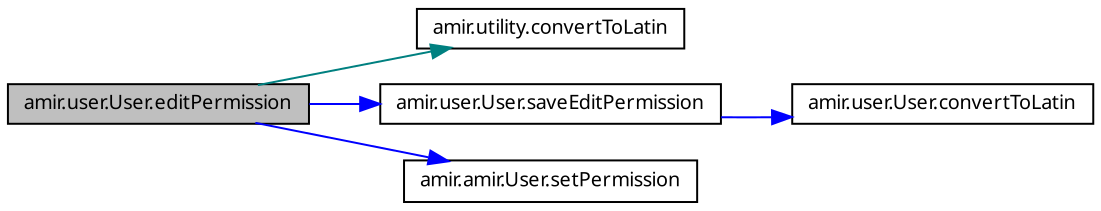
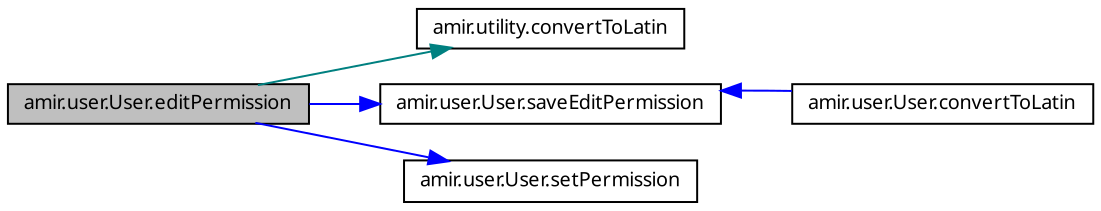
(746, 117) -> (766, 91)
(551, 181) -> (551, 181)
